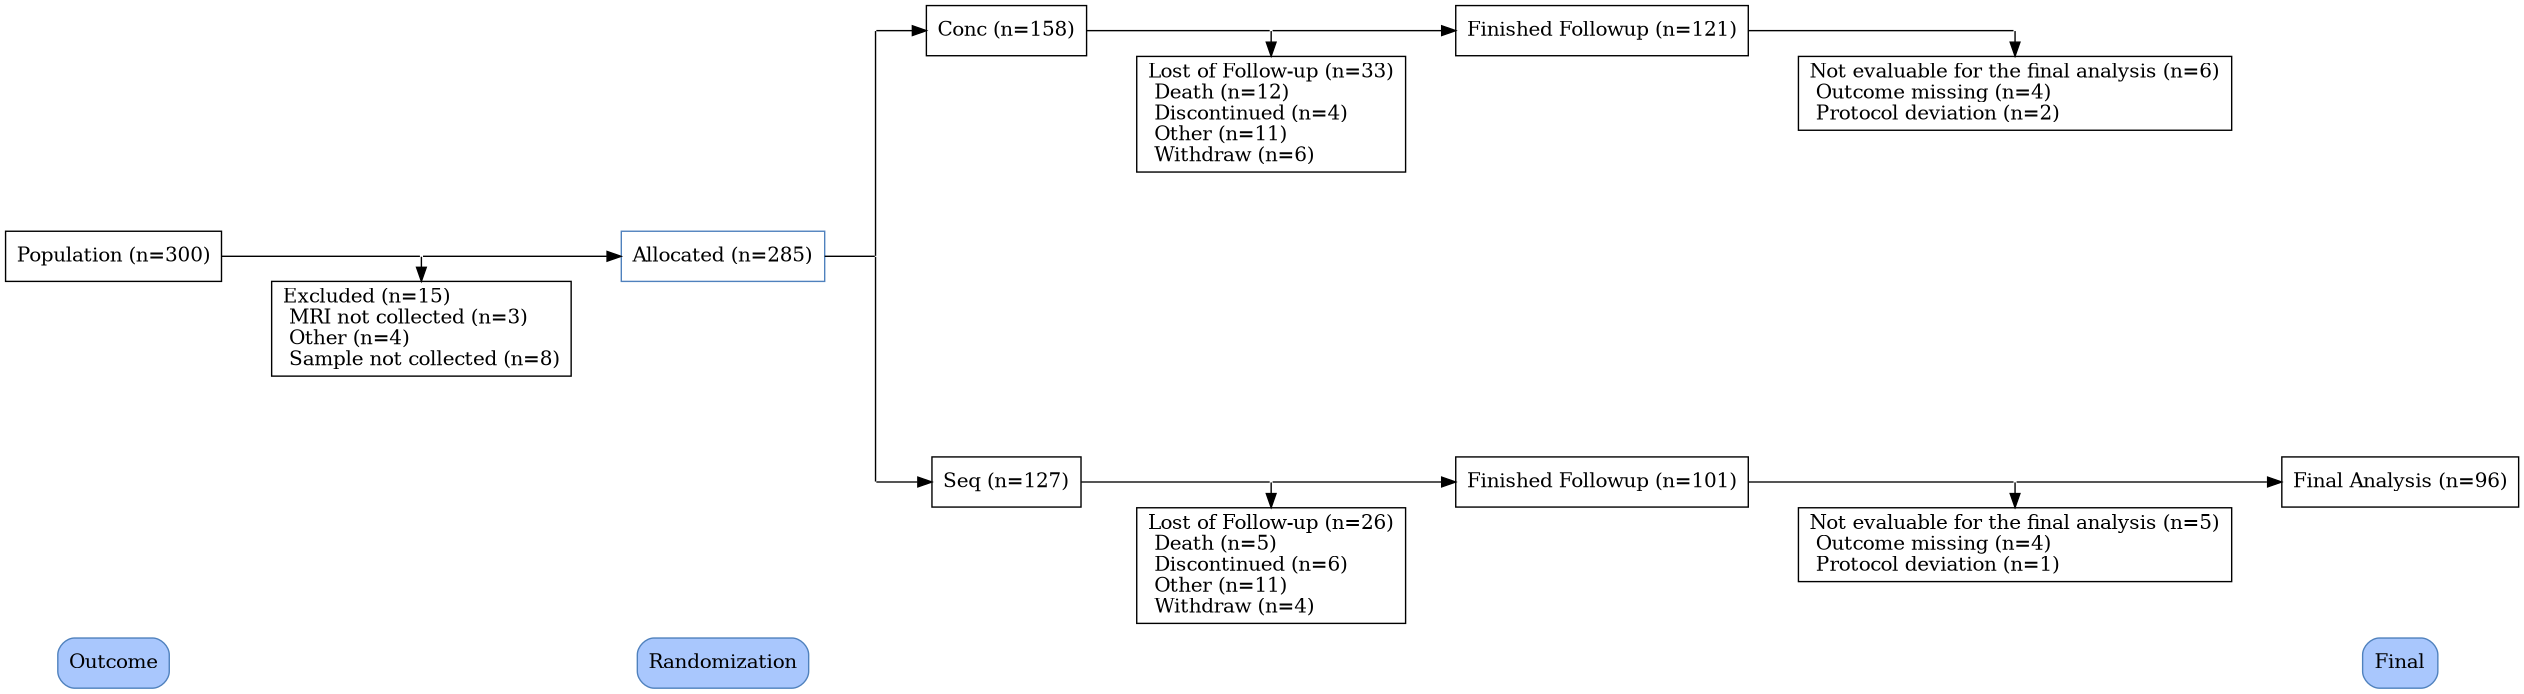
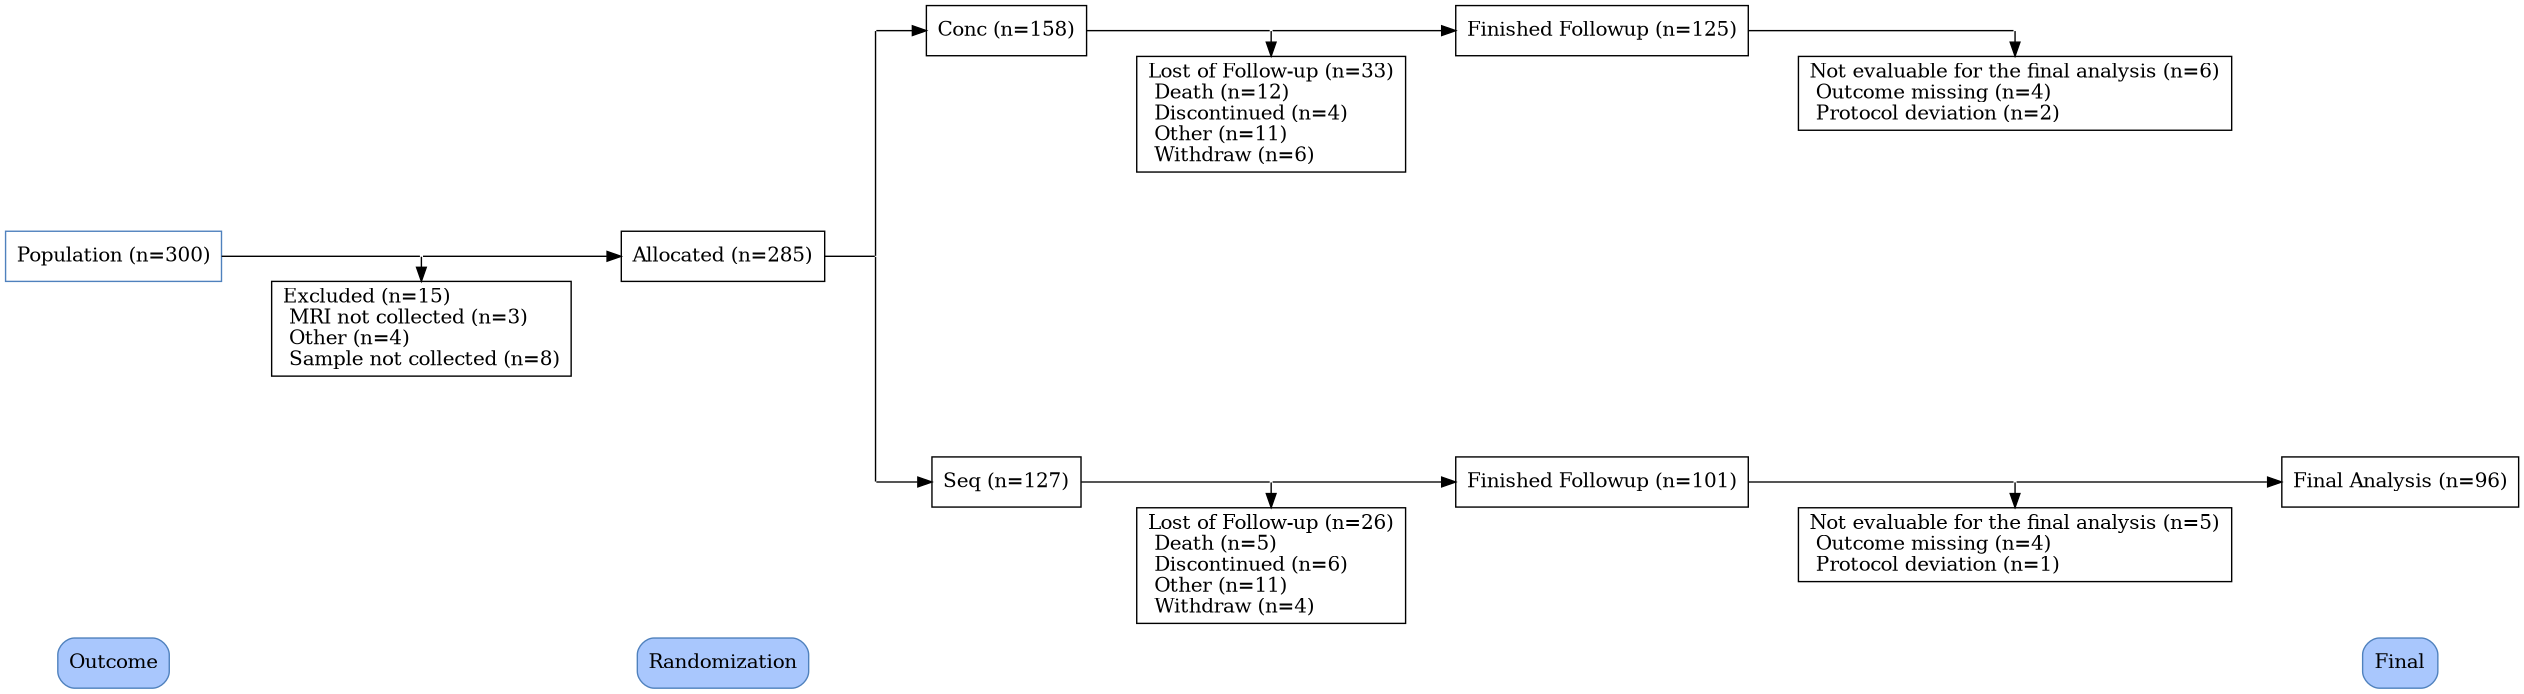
(1602, 31) -> (1602, 31)
(114, 256) -> (114, 256)
(723, 256) -> (723, 256)
